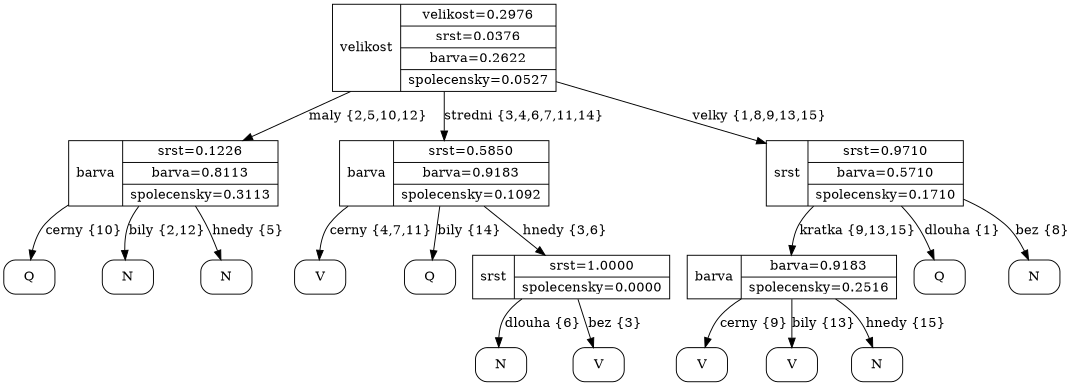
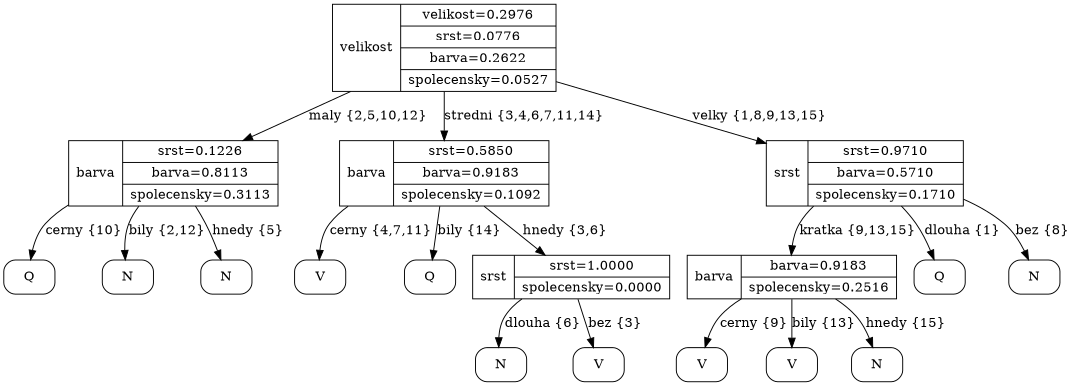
(478, 36) -> (478, 36)
